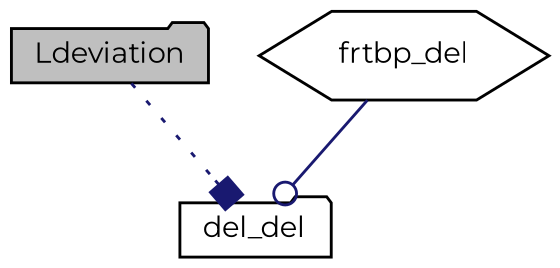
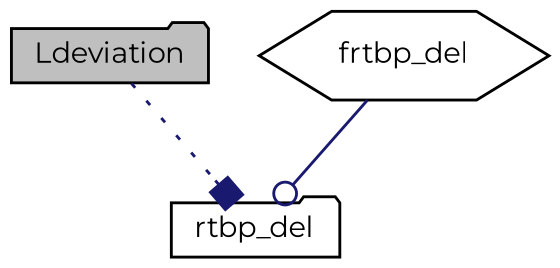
(256, 230) -> (256, 230)
